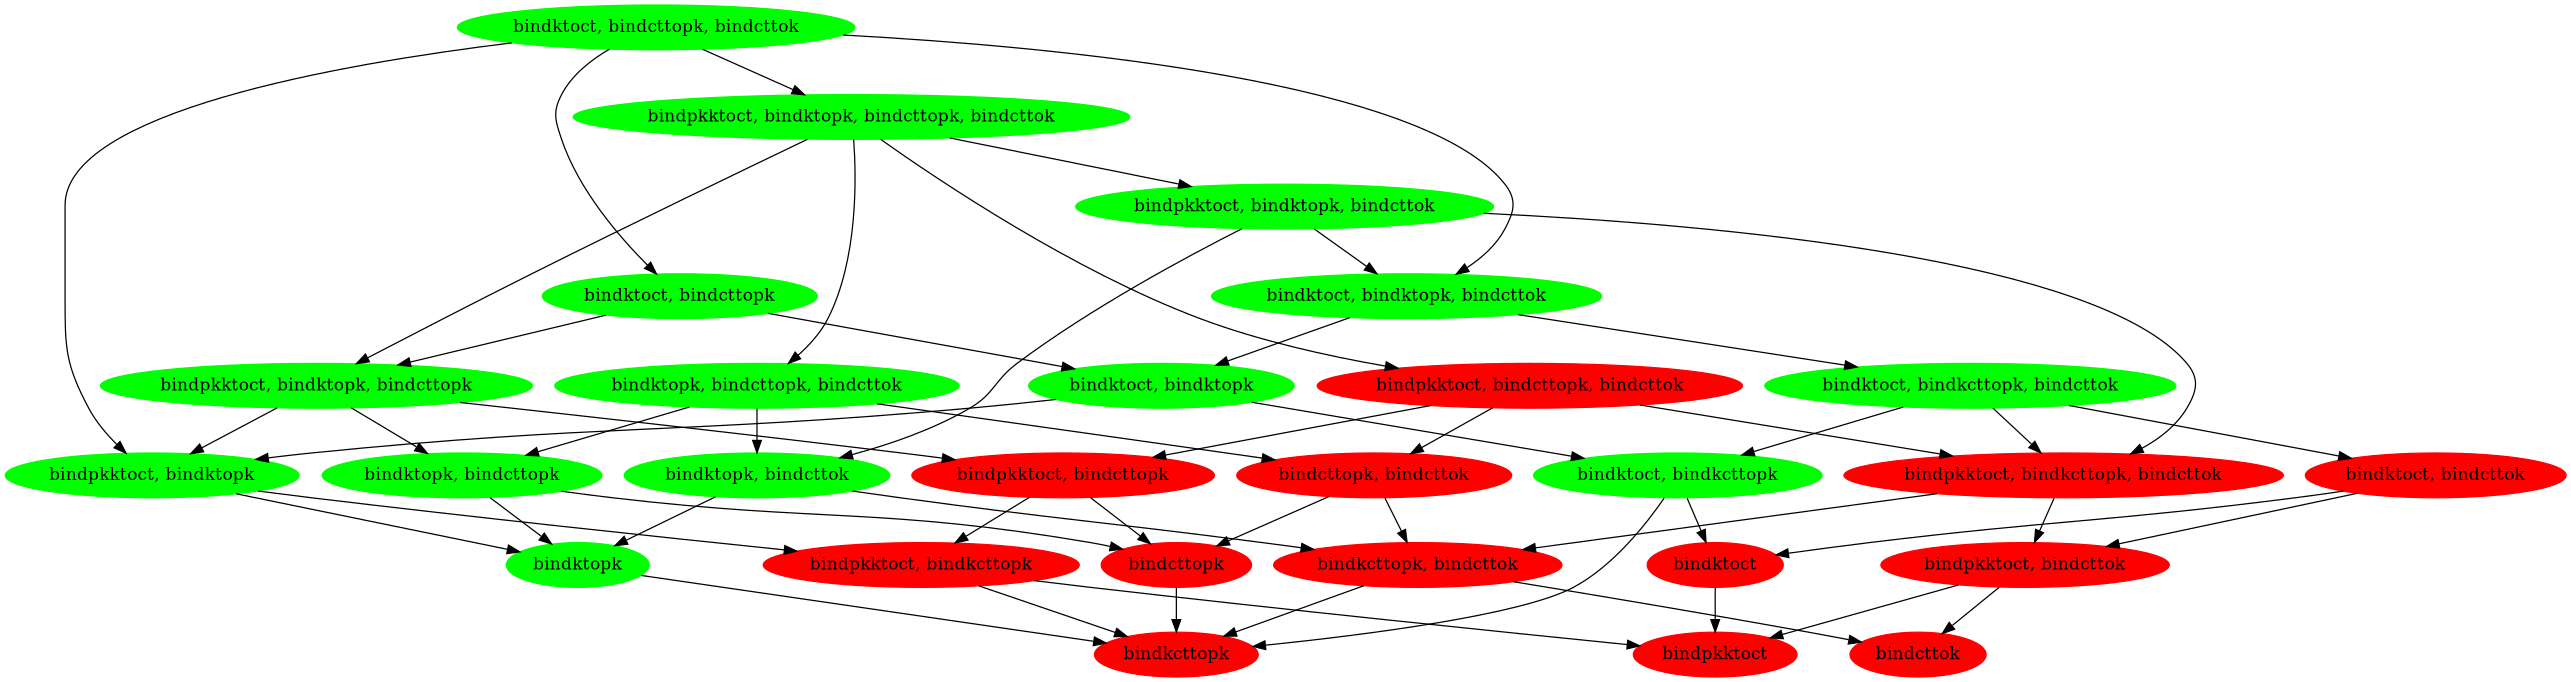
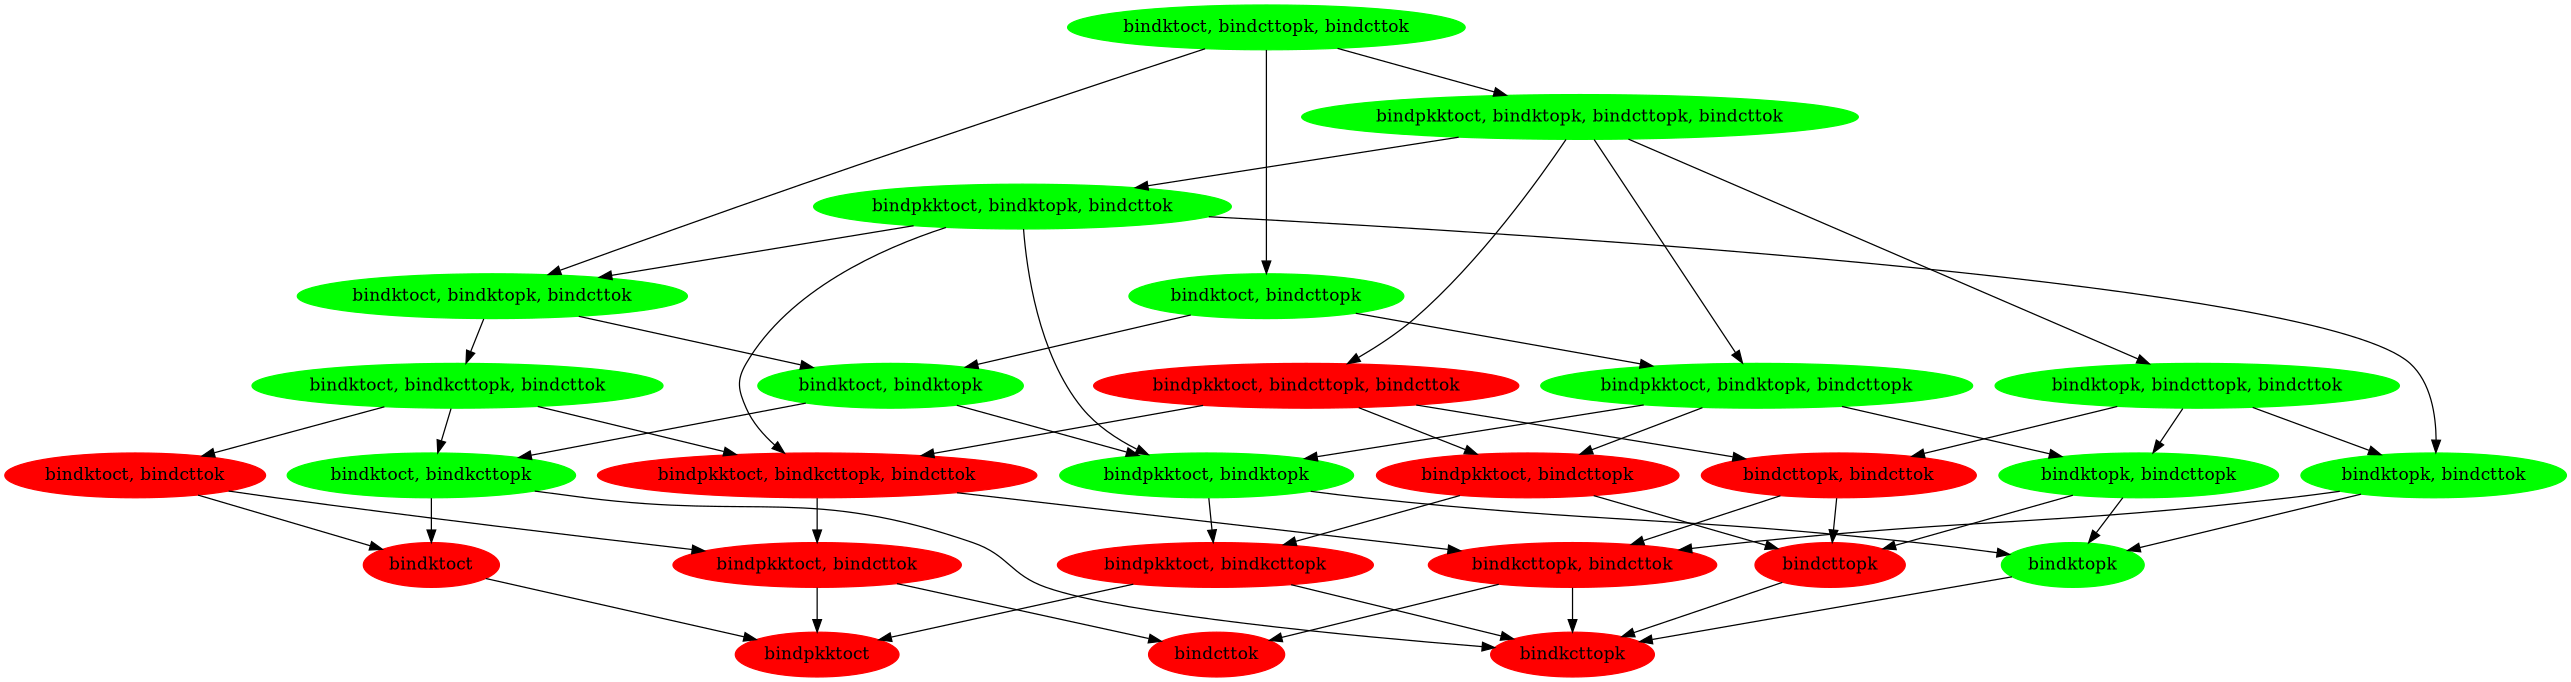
(148, 125) -> (1052, 355)
